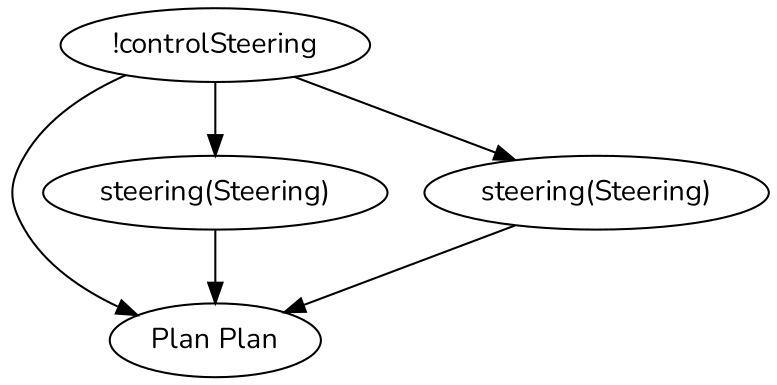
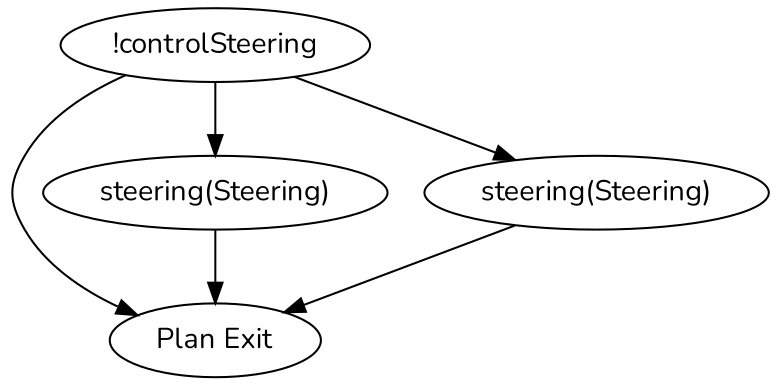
(215, 340) -> (215, 340)
